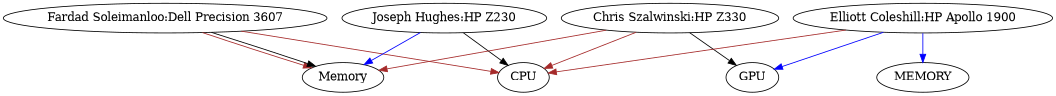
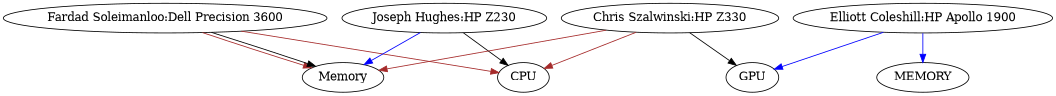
(165, 18) -> (165, 18)
(701, 51) -> none
